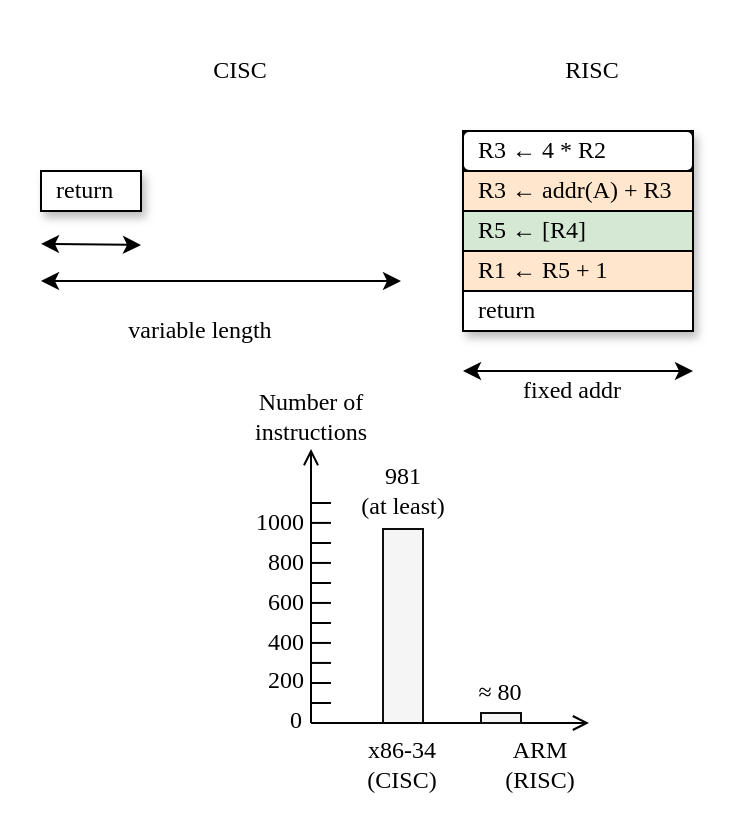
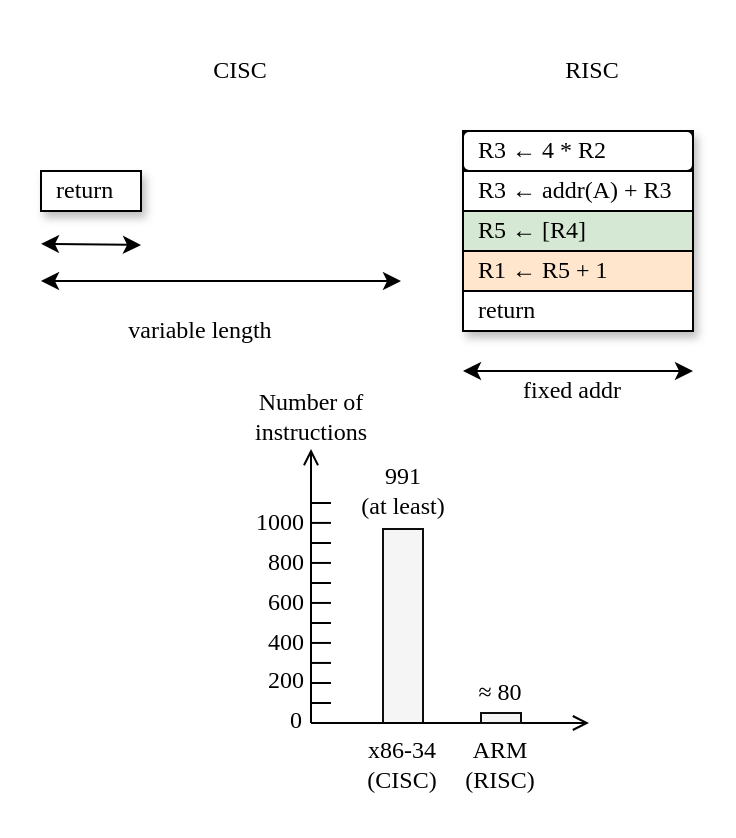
(578, 191) -> (578, 191)
(404, 491) -> (404, 491)
(541, 765) -> (501, 765)
